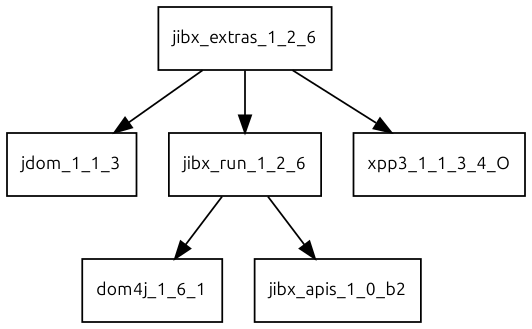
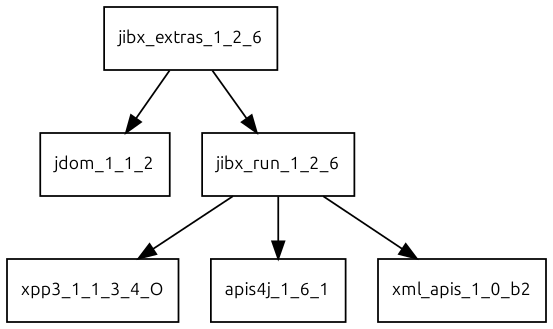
(334, 97) -> (193, 223)
(72, 164) -> (105, 164)
(152, 290) -> (278, 290)
(338, 290) -> (462, 290)
